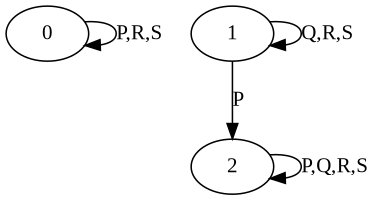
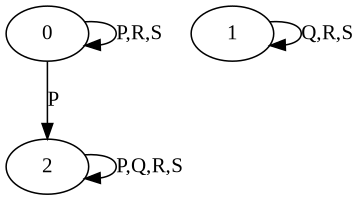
(232, 92) -> (47, 92)
